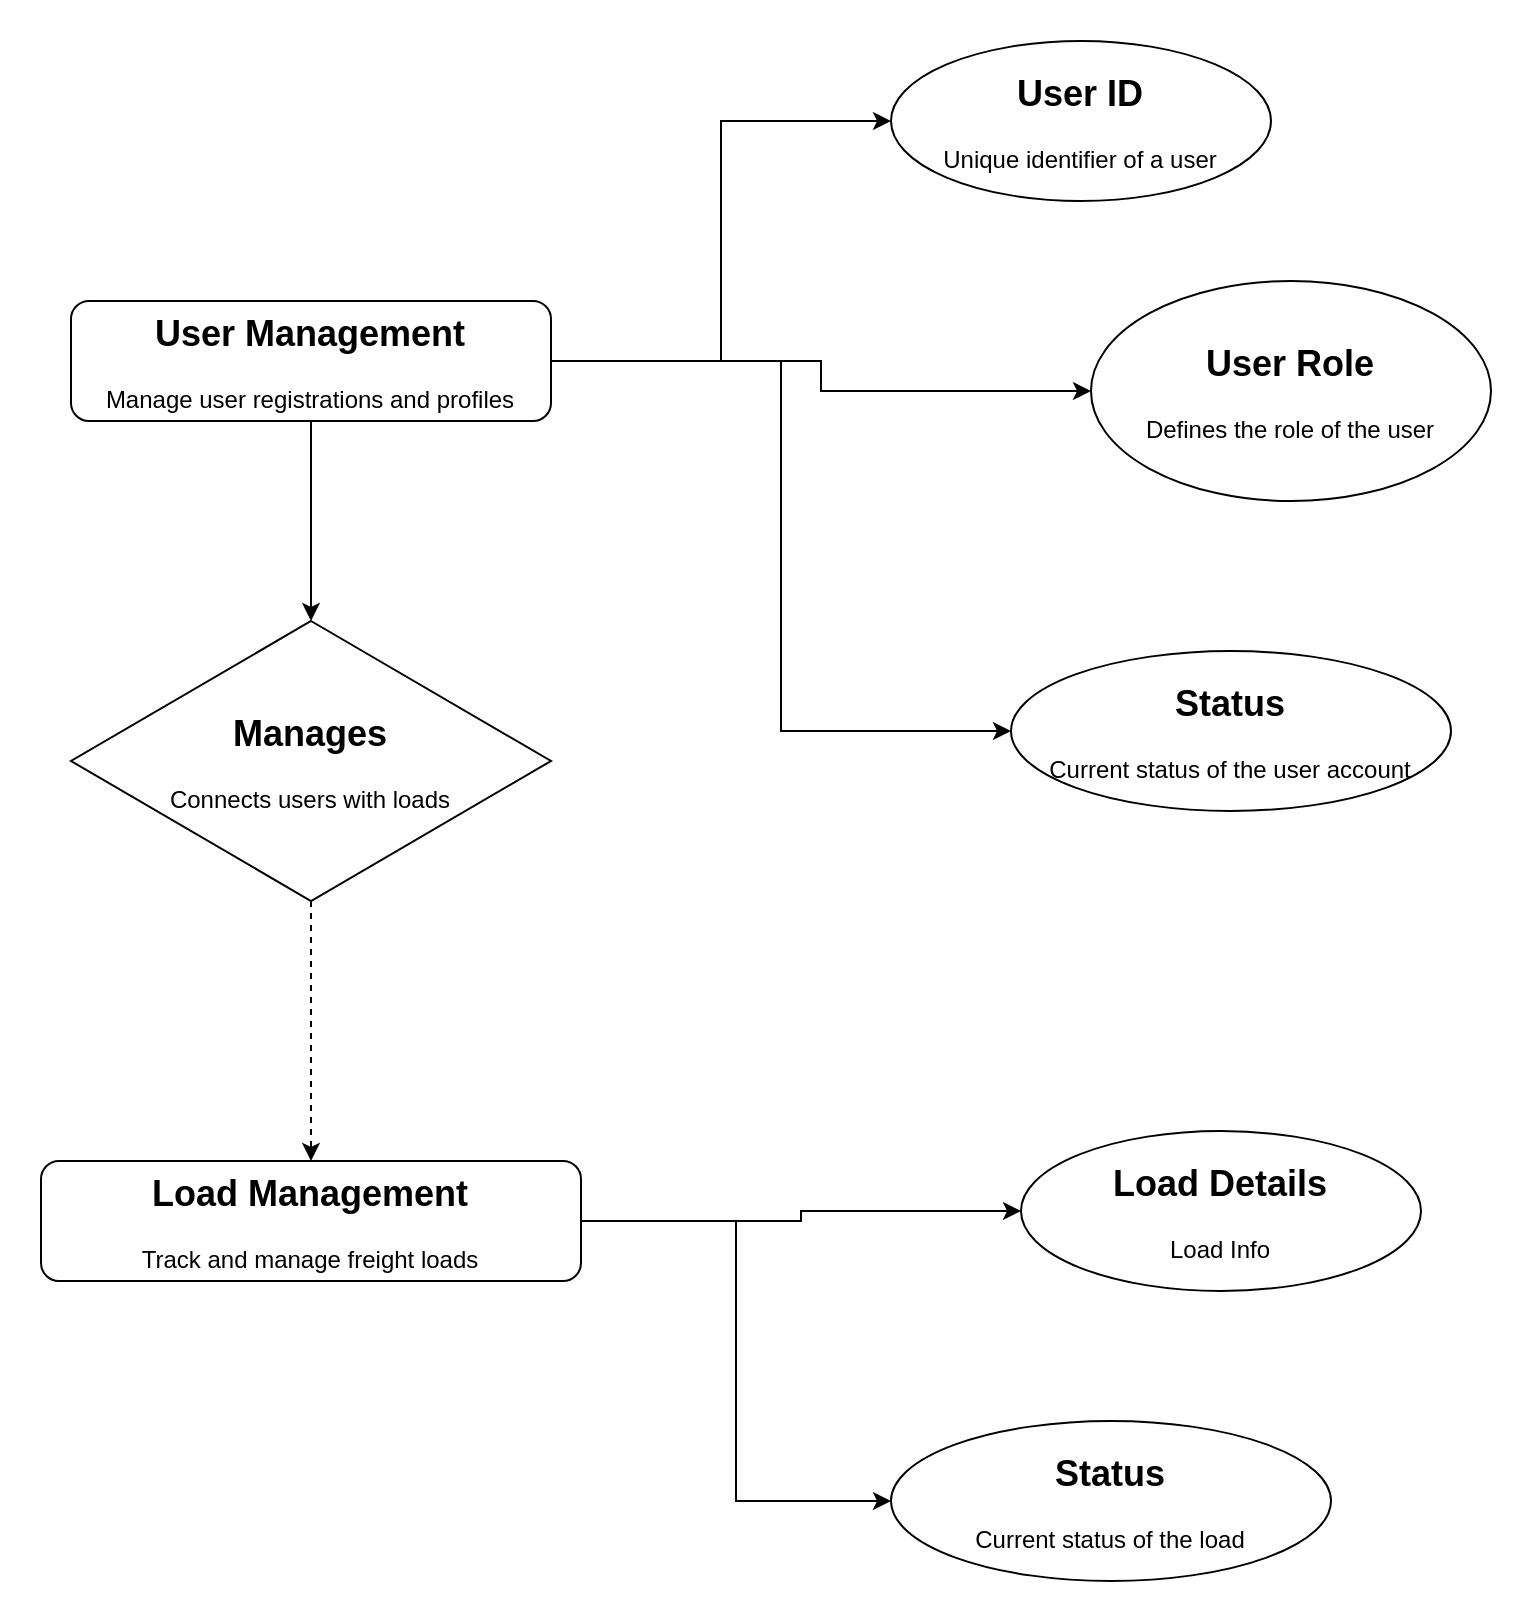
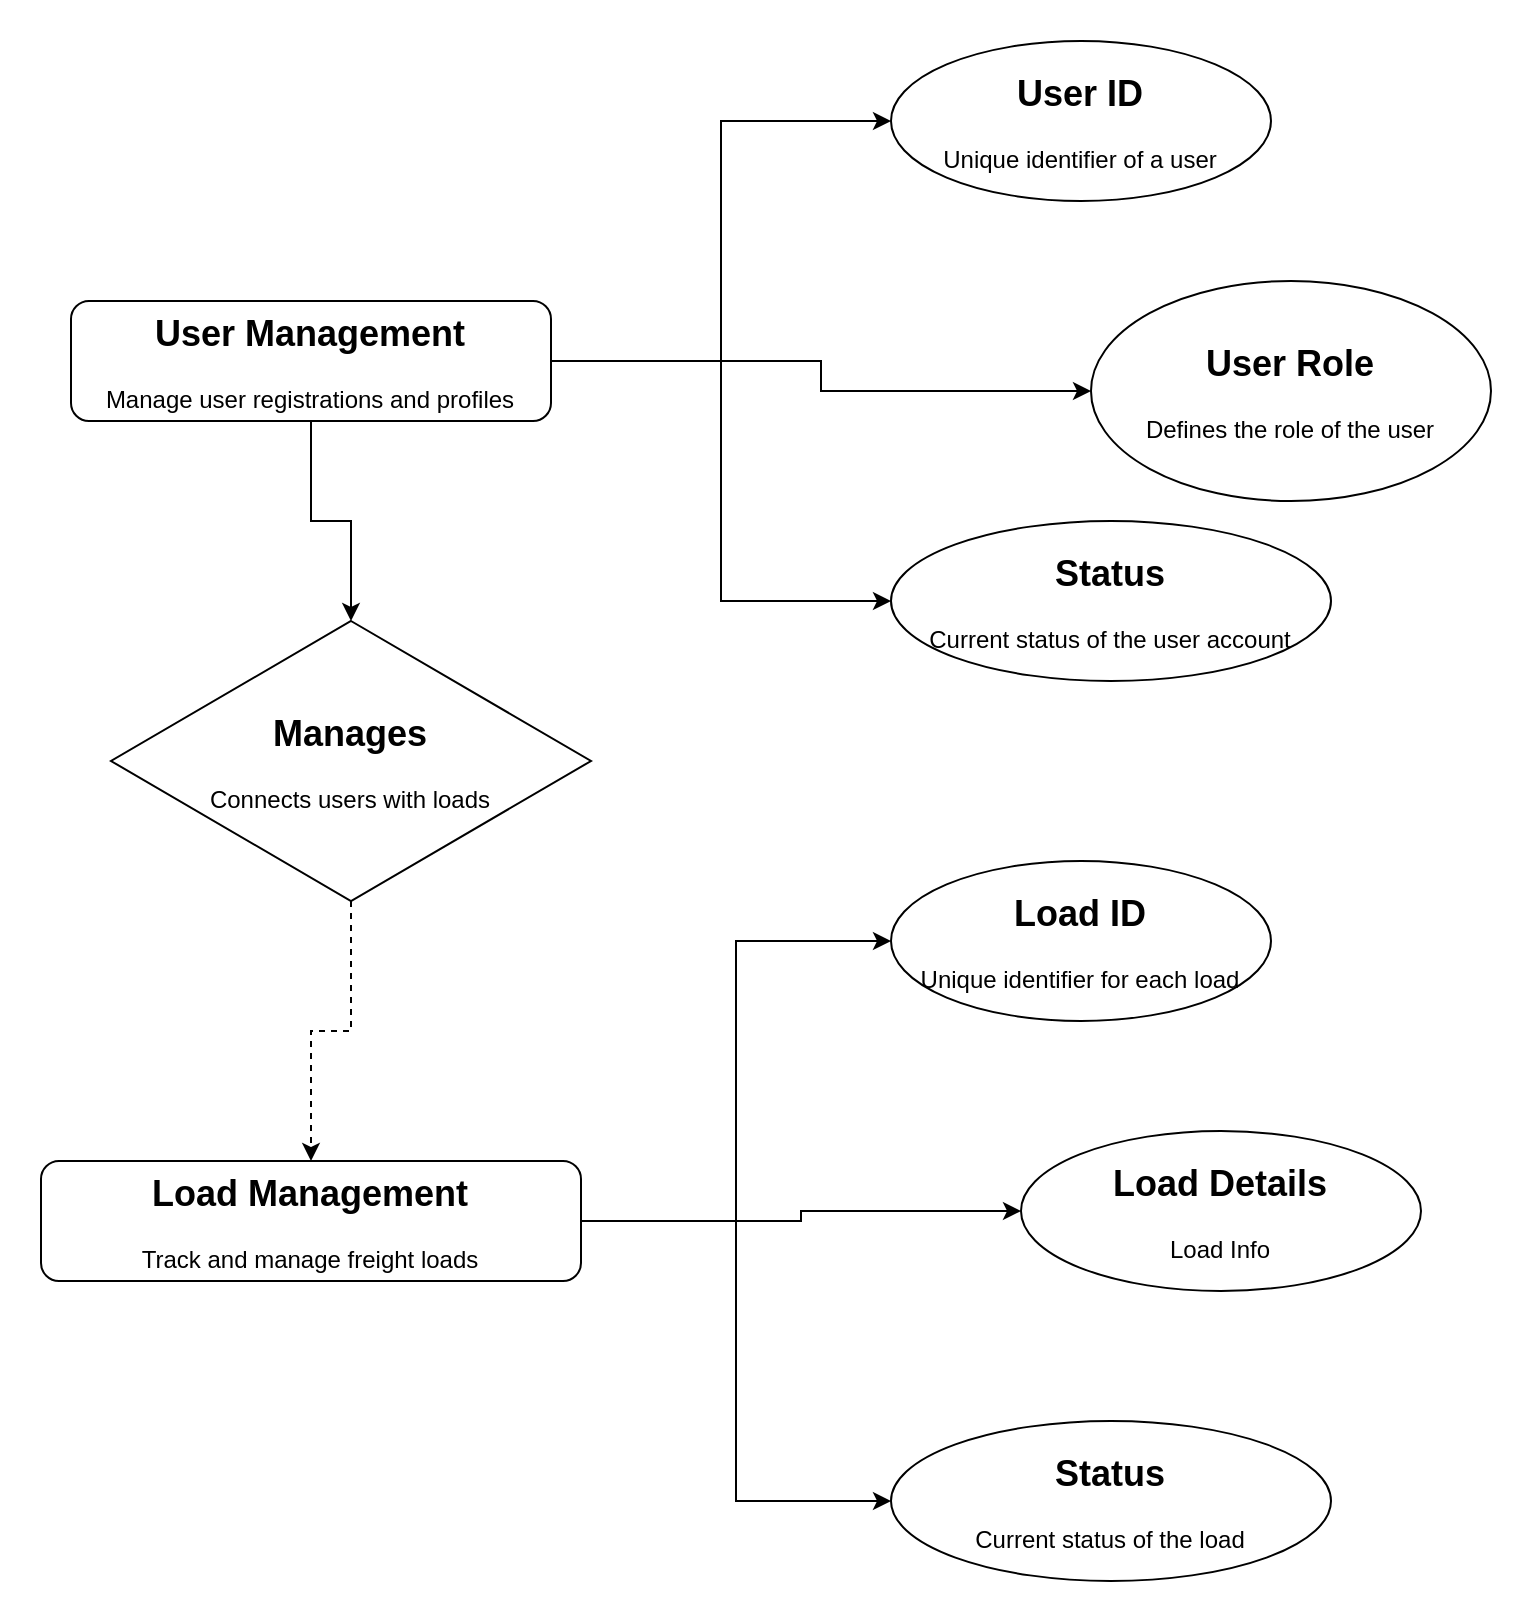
(1231, 731) -> (1111, 601)
(311, 761) -> (351, 761)
none -> (1081, 941)
none -> (736, 1009)
